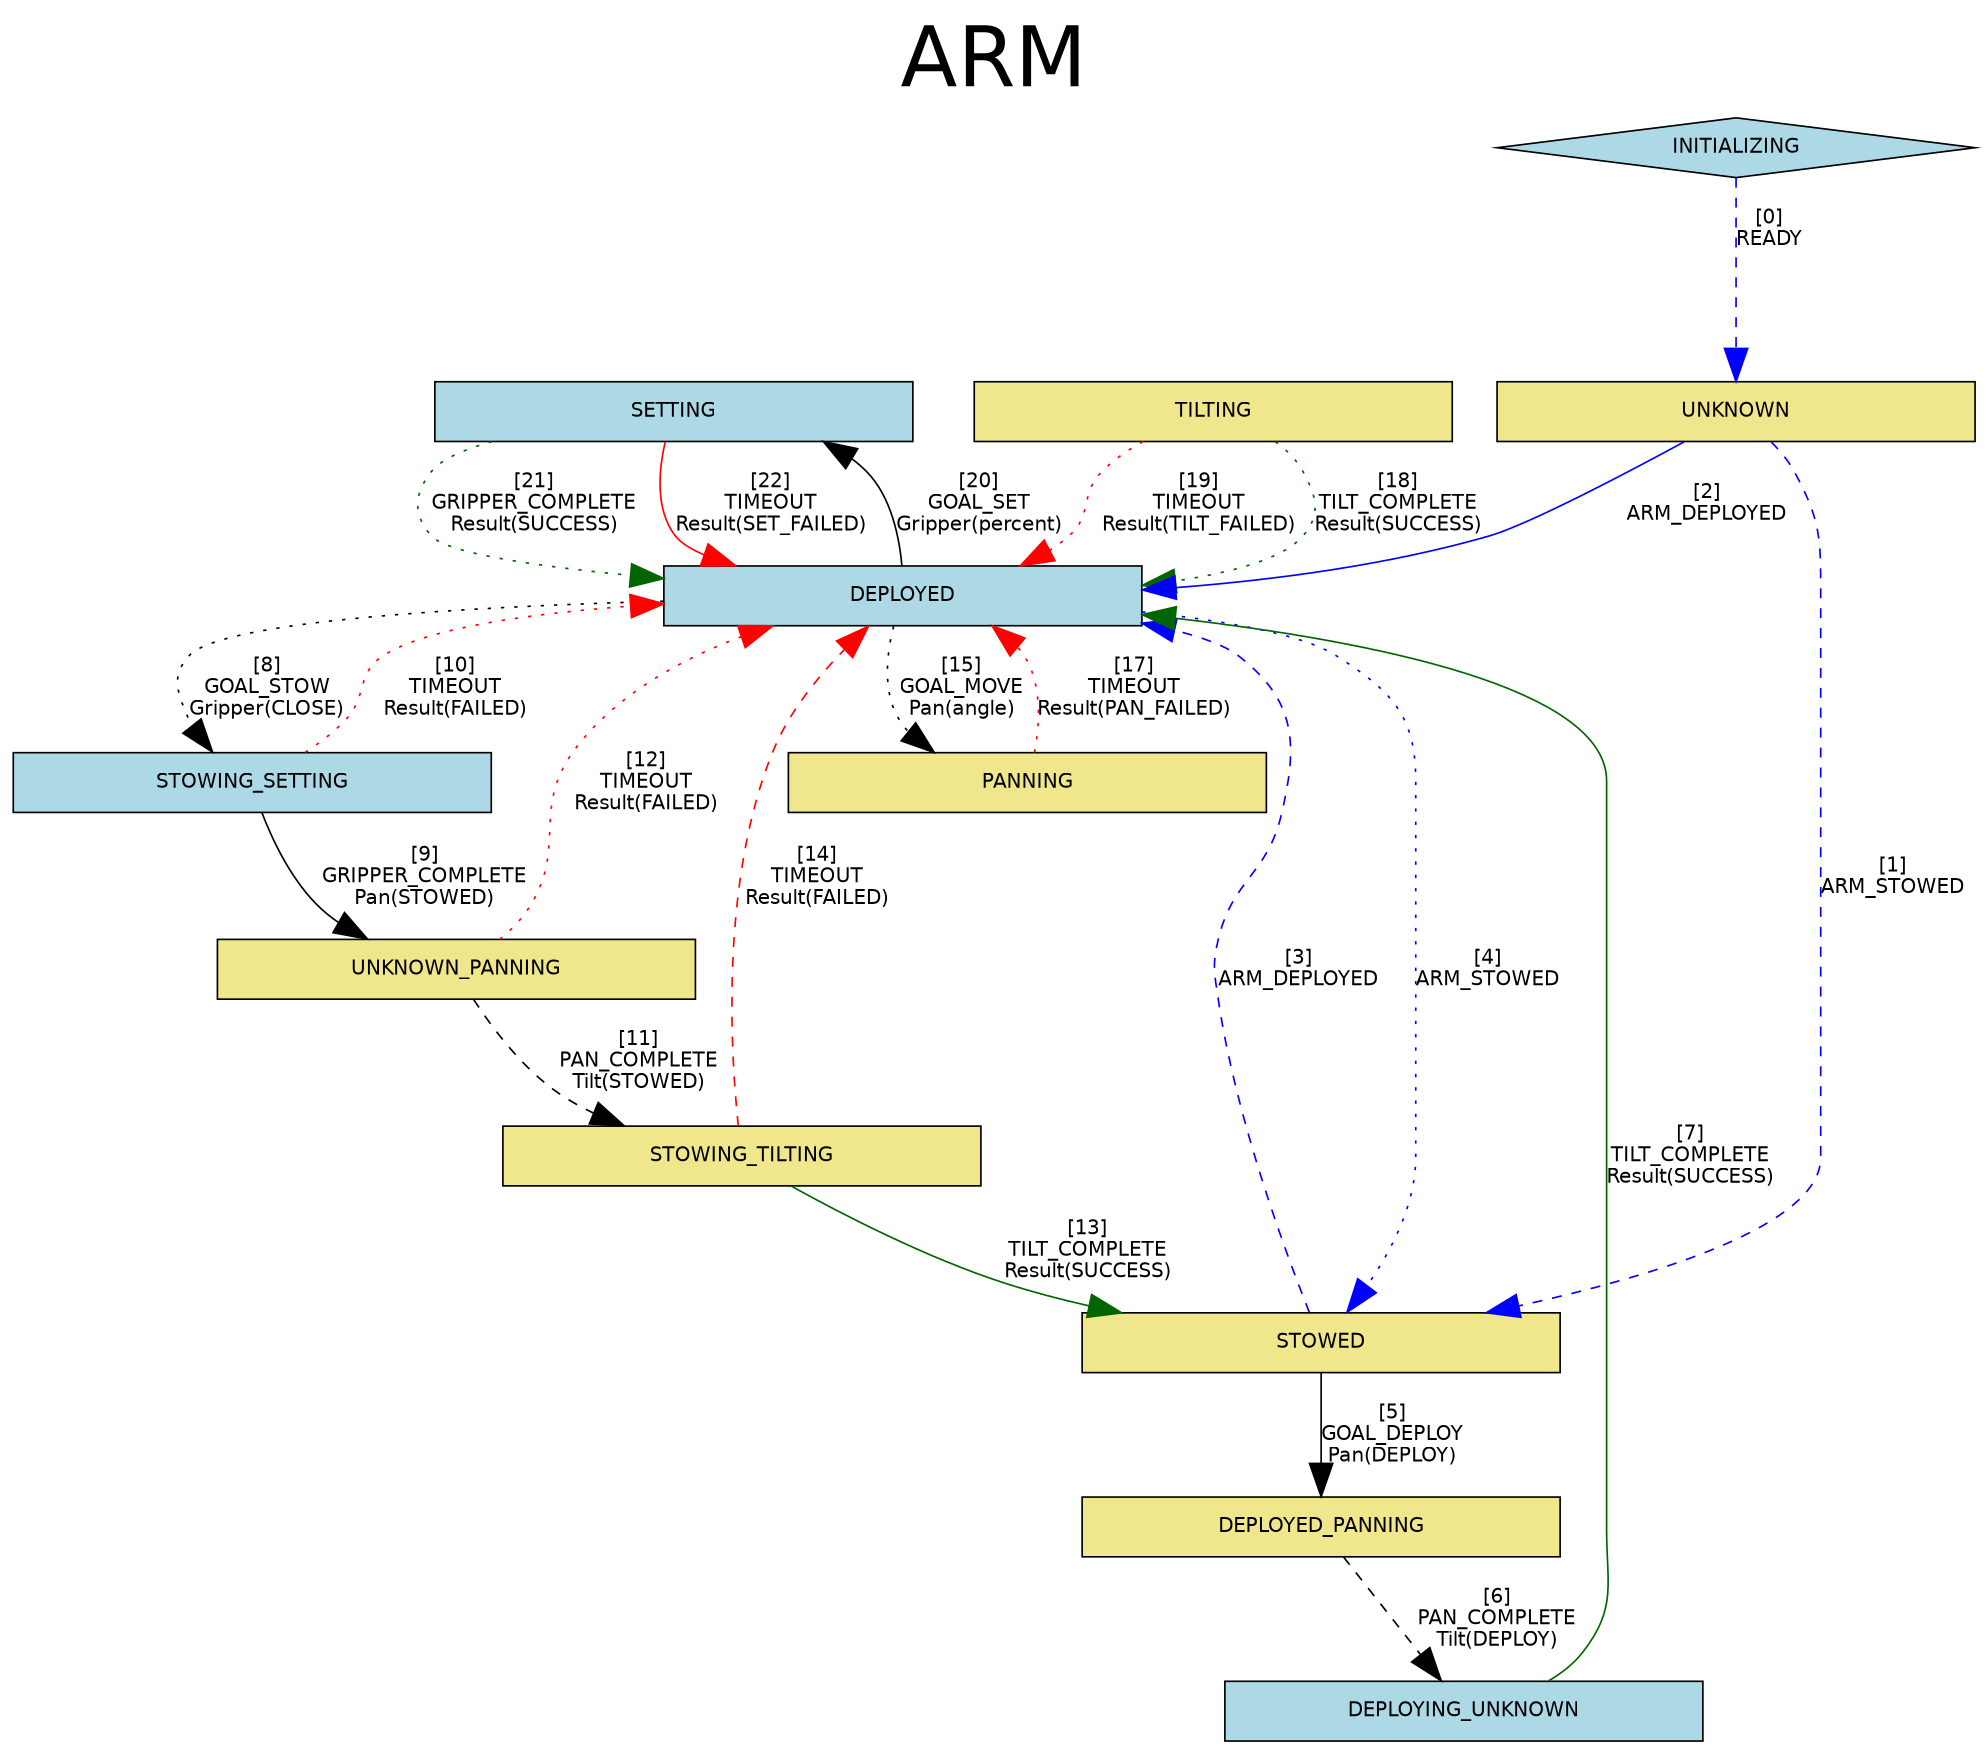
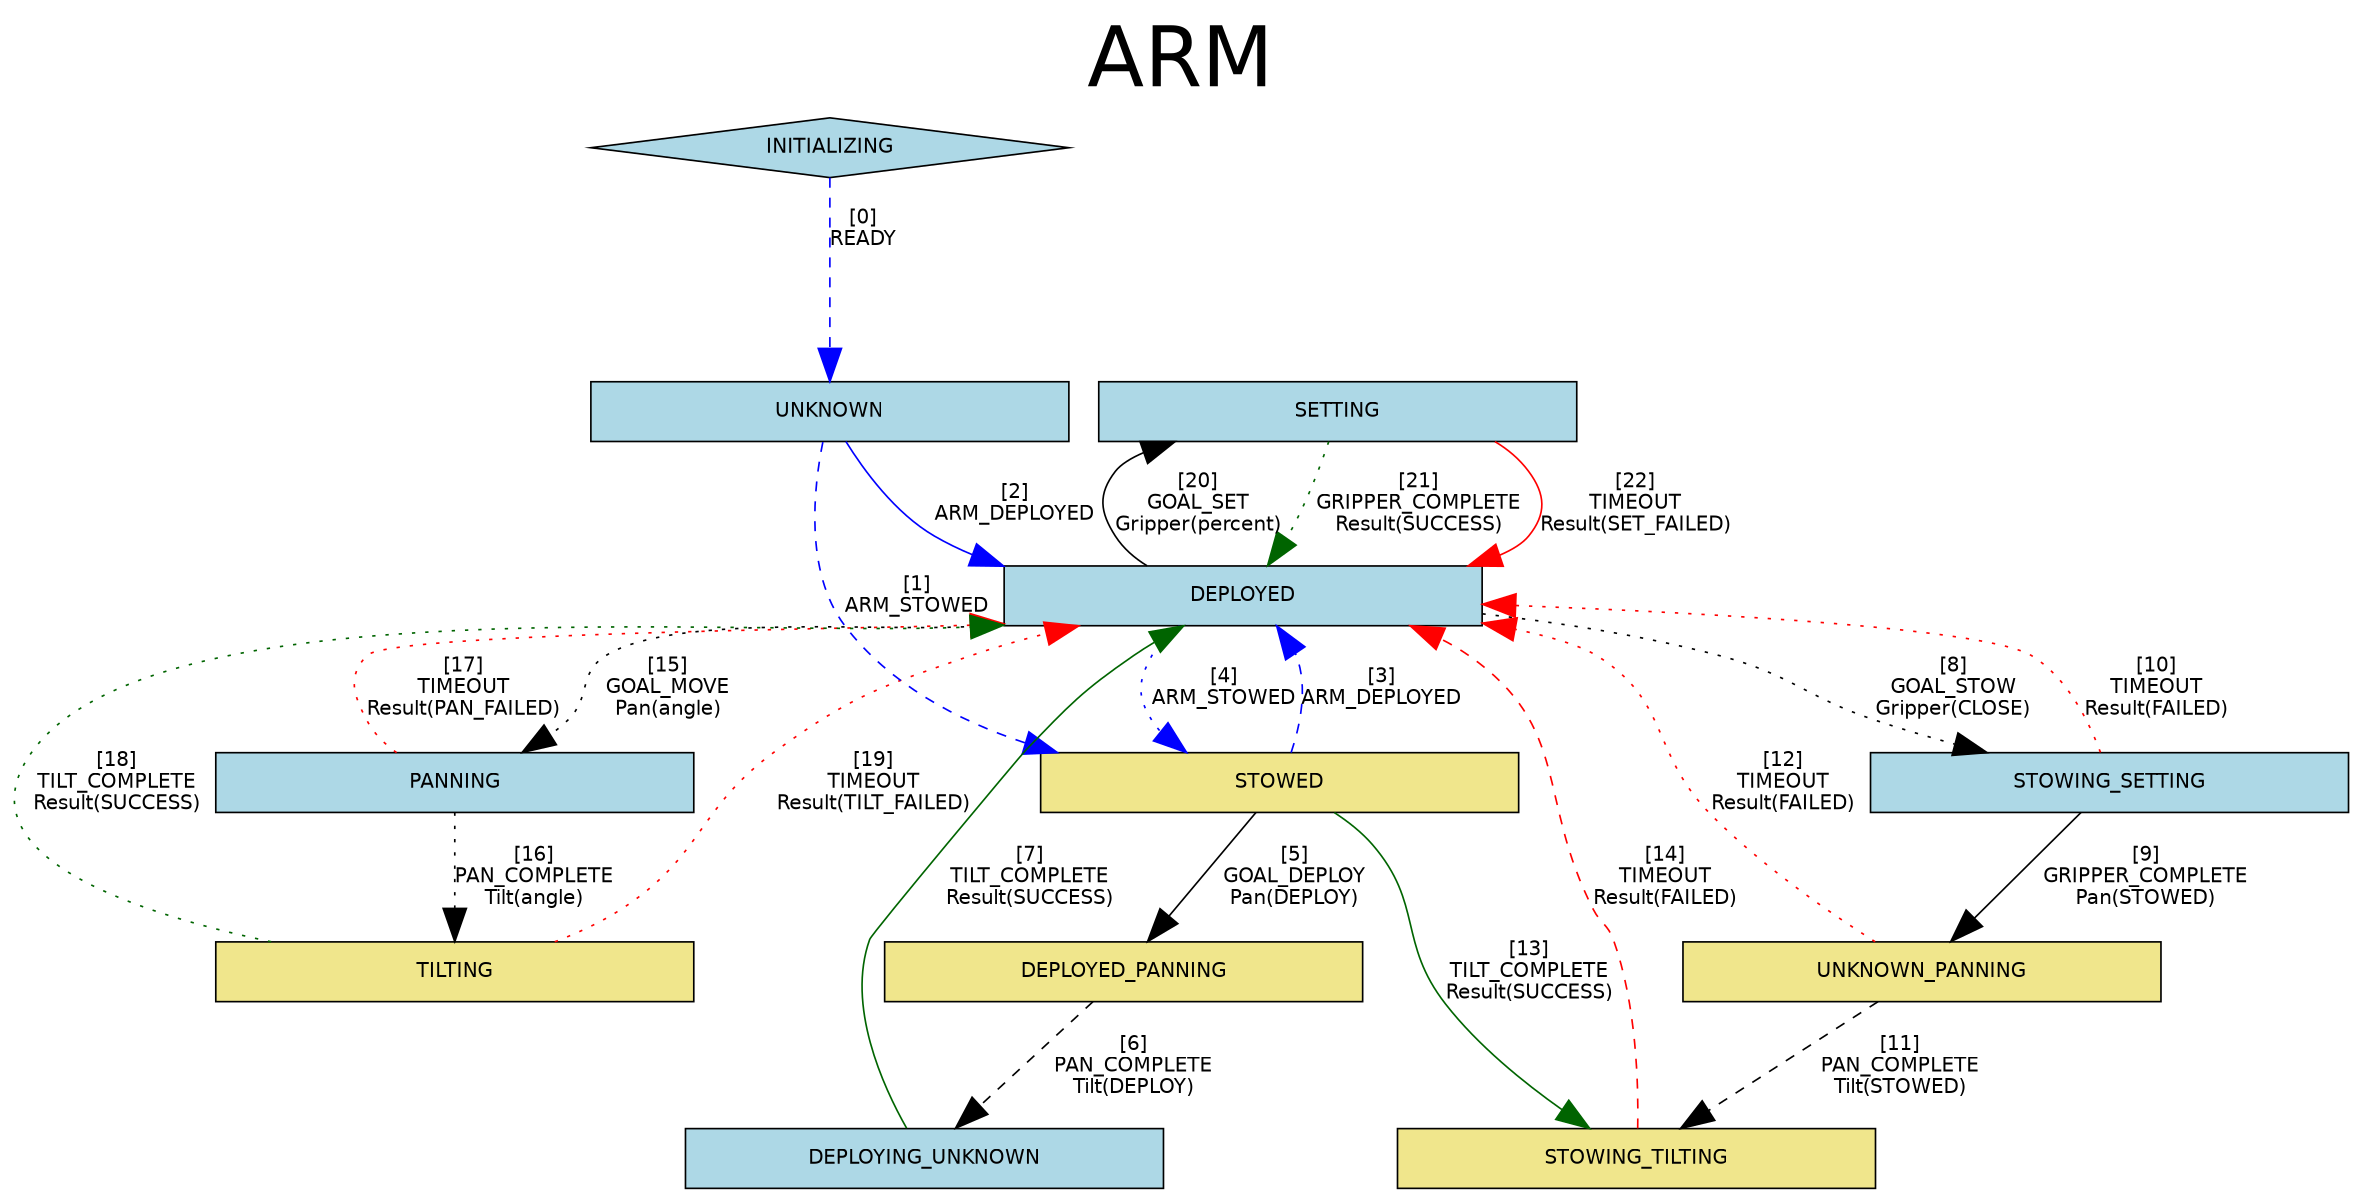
(1736, 412) -> (830, 412)
(1027, 783) -> (455, 783)
none -> (455, 860)
(936, 1257) -> (1427, 975)
